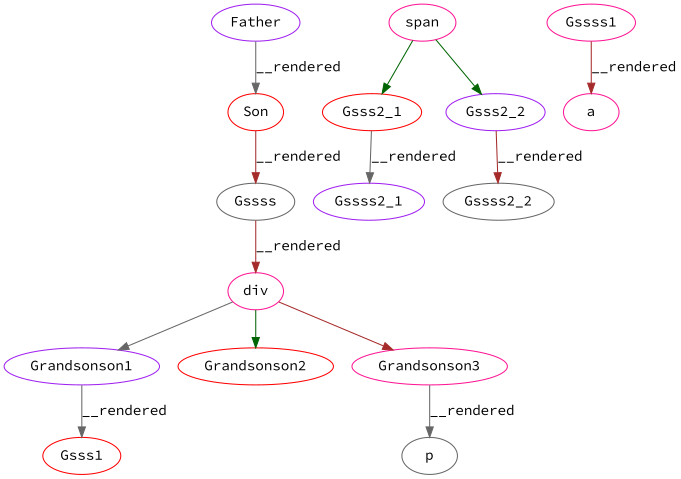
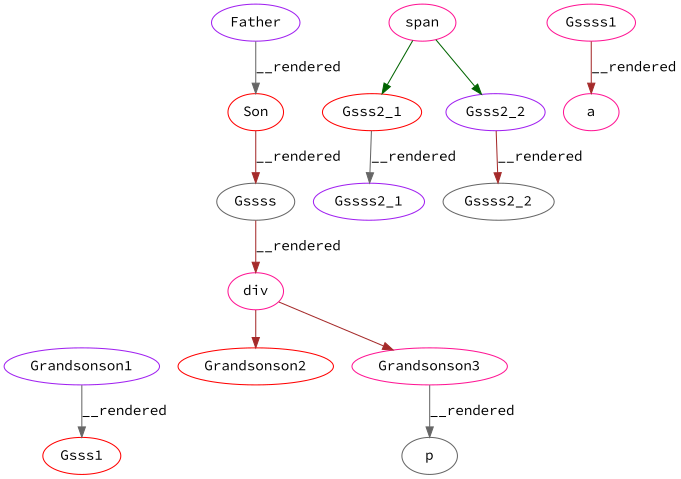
(180, 324) -> none
(256, 324) -> (256, 324)
